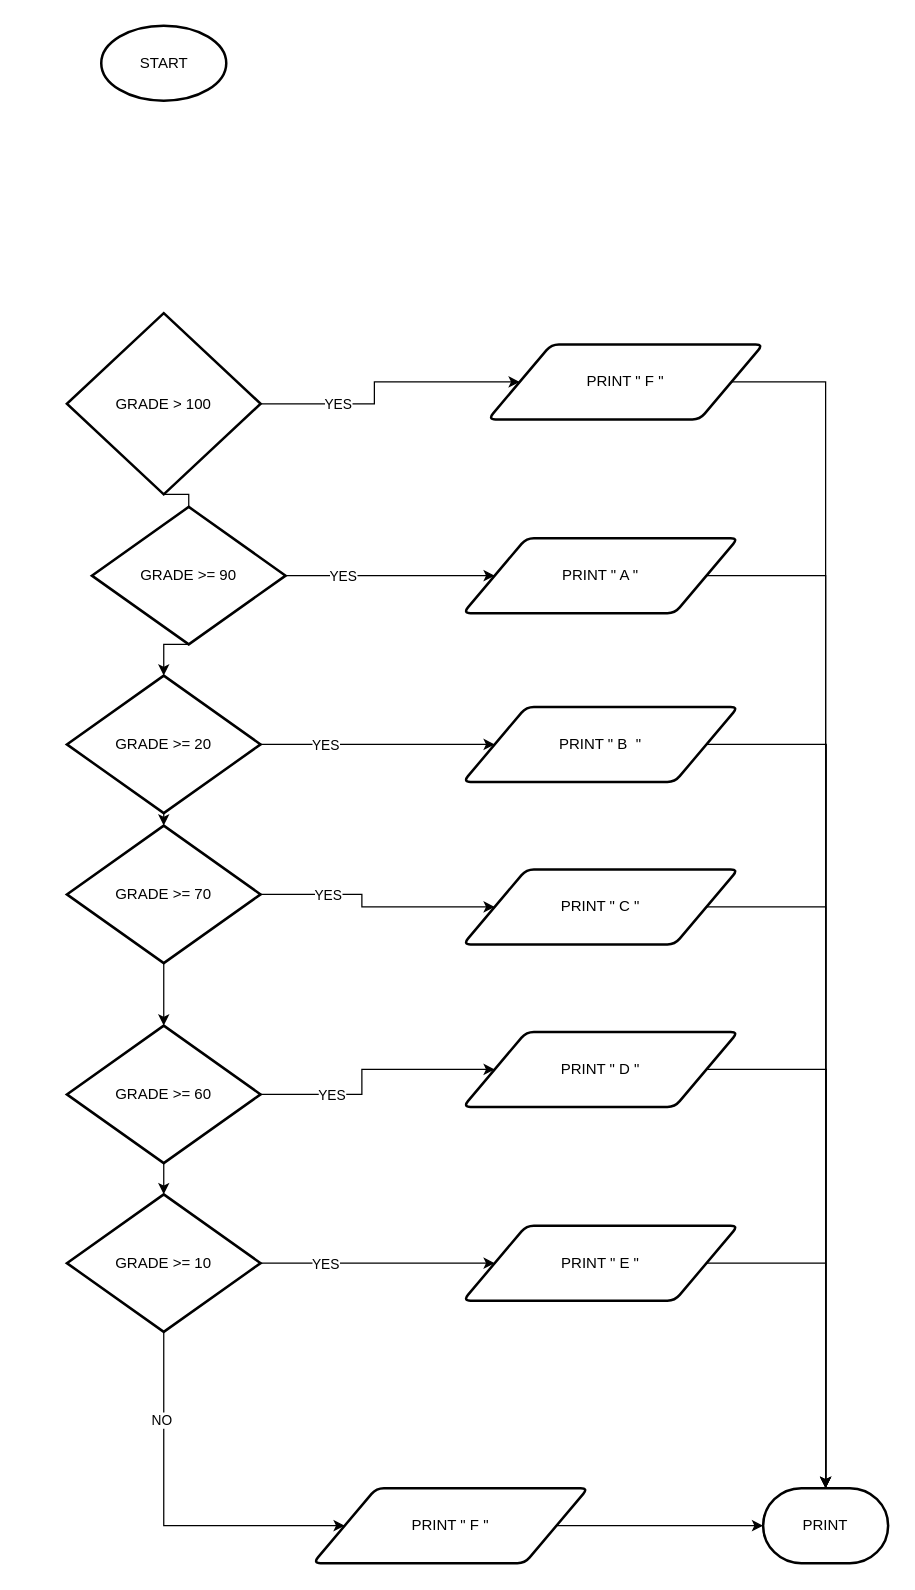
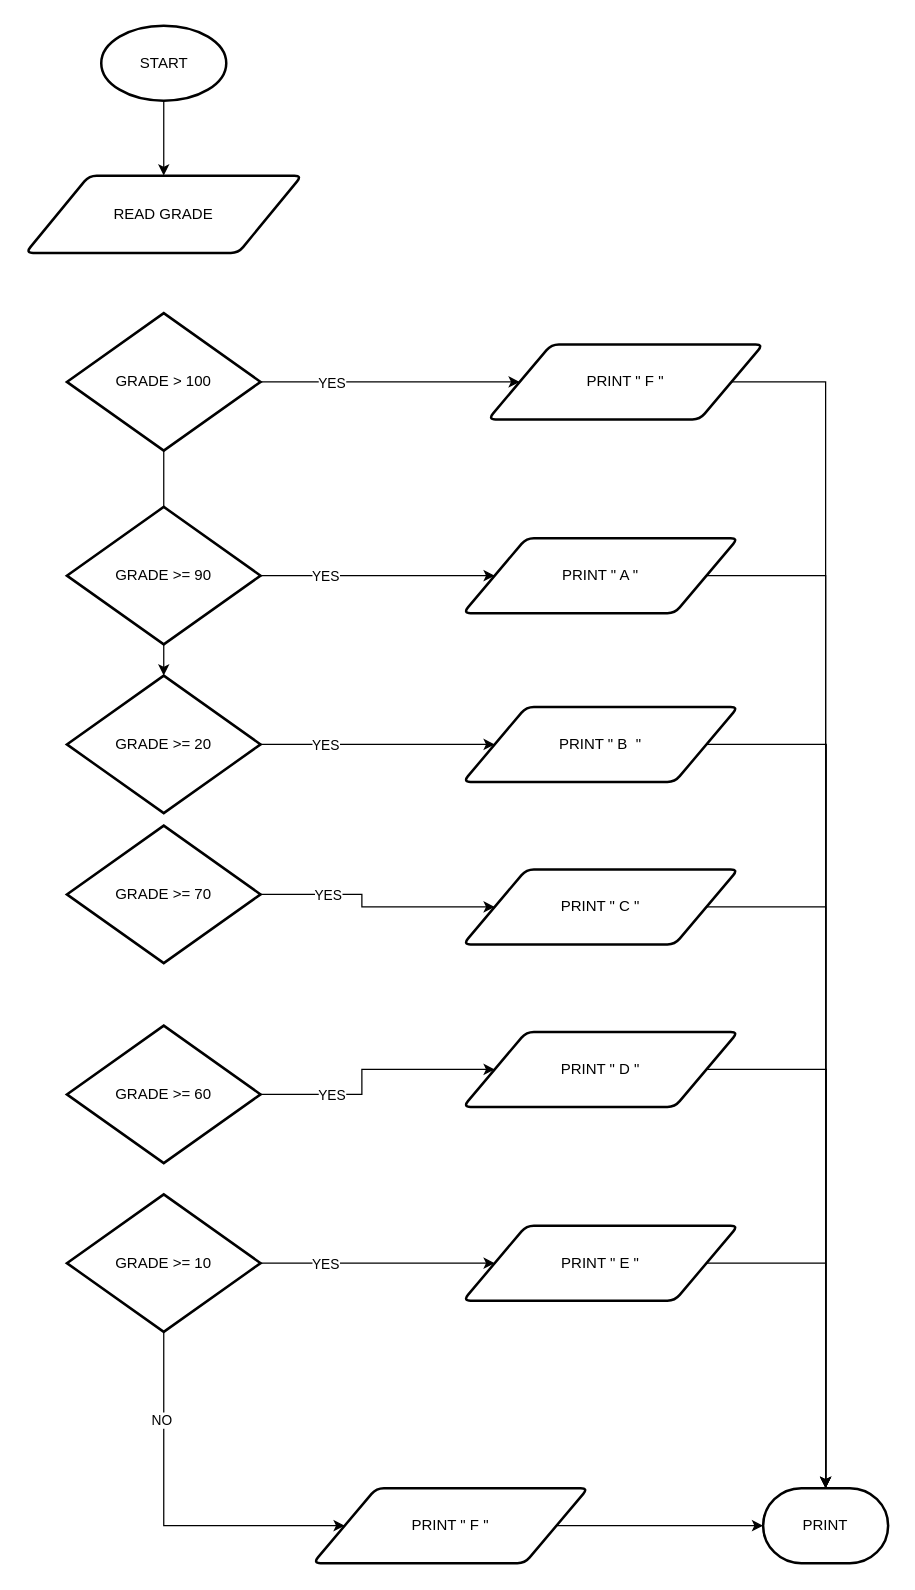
none -> (164, 134)
none -> (164, 214)
(164, 404) -> (164, 382)
(189, 576) -> (164, 576)
(164, 815) -> none
(164, 990) -> none
(164, 1174) -> none
